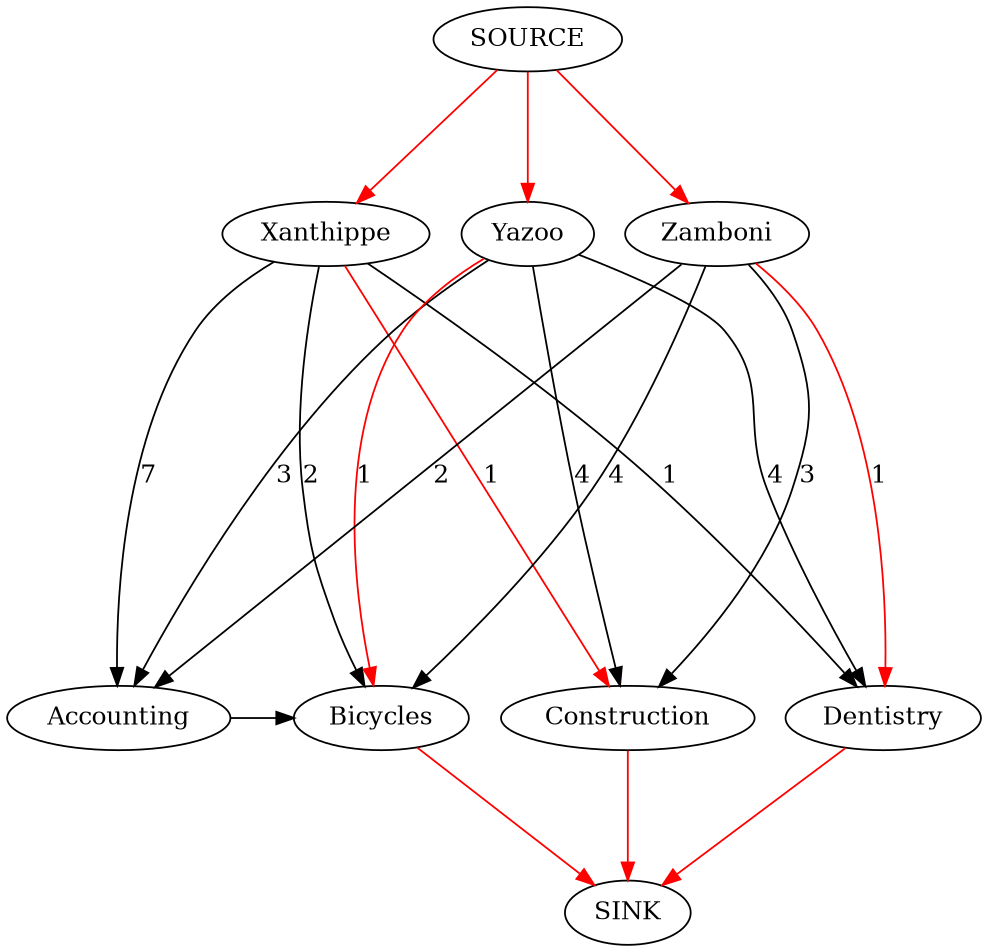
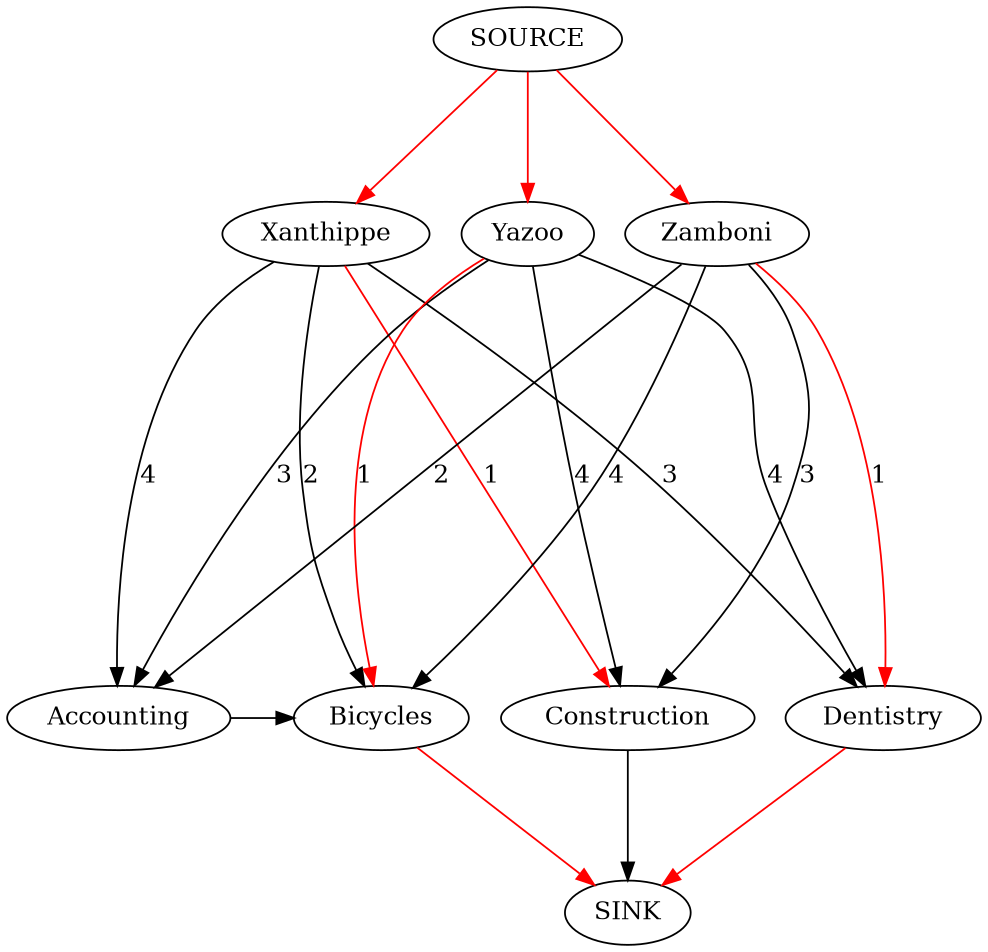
(149, 476) -> (149, 476)
(671, 476) -> (671, 476)
(628, 806) -> (628, 806)
